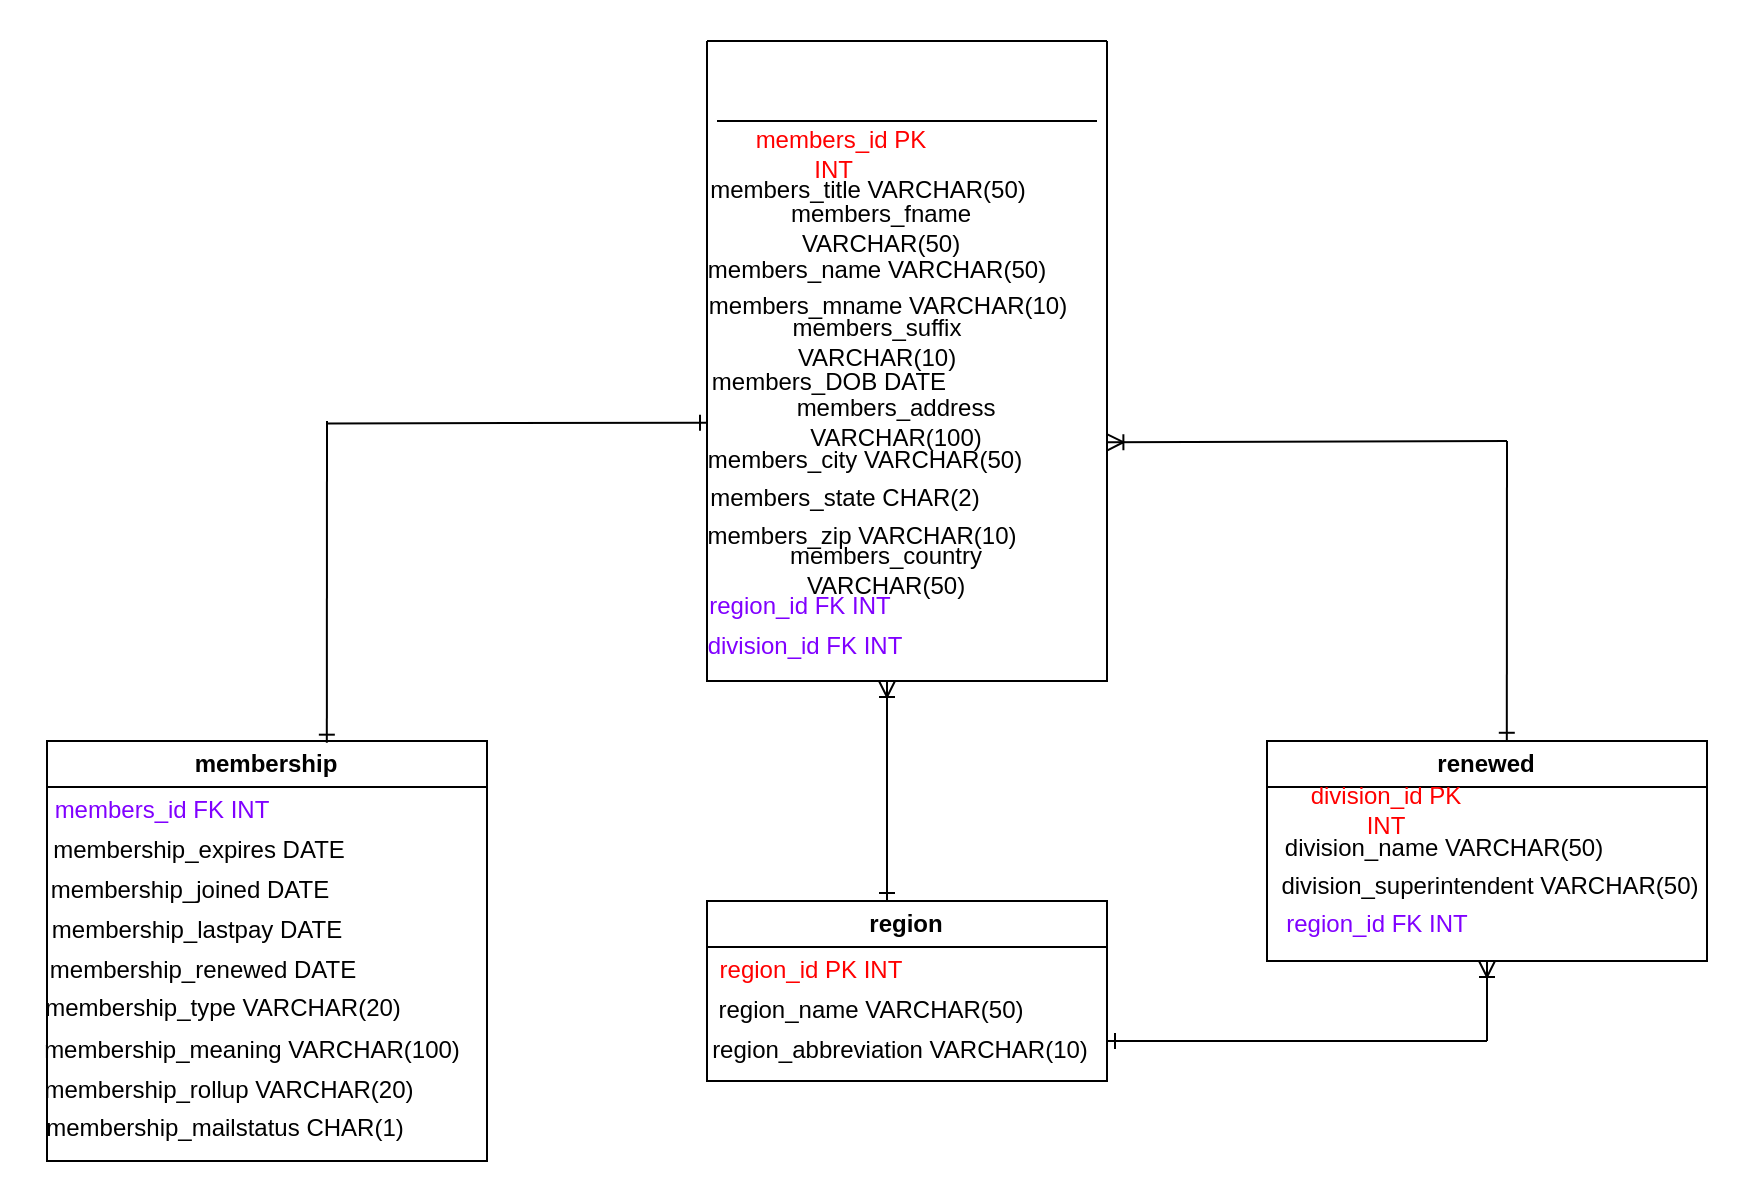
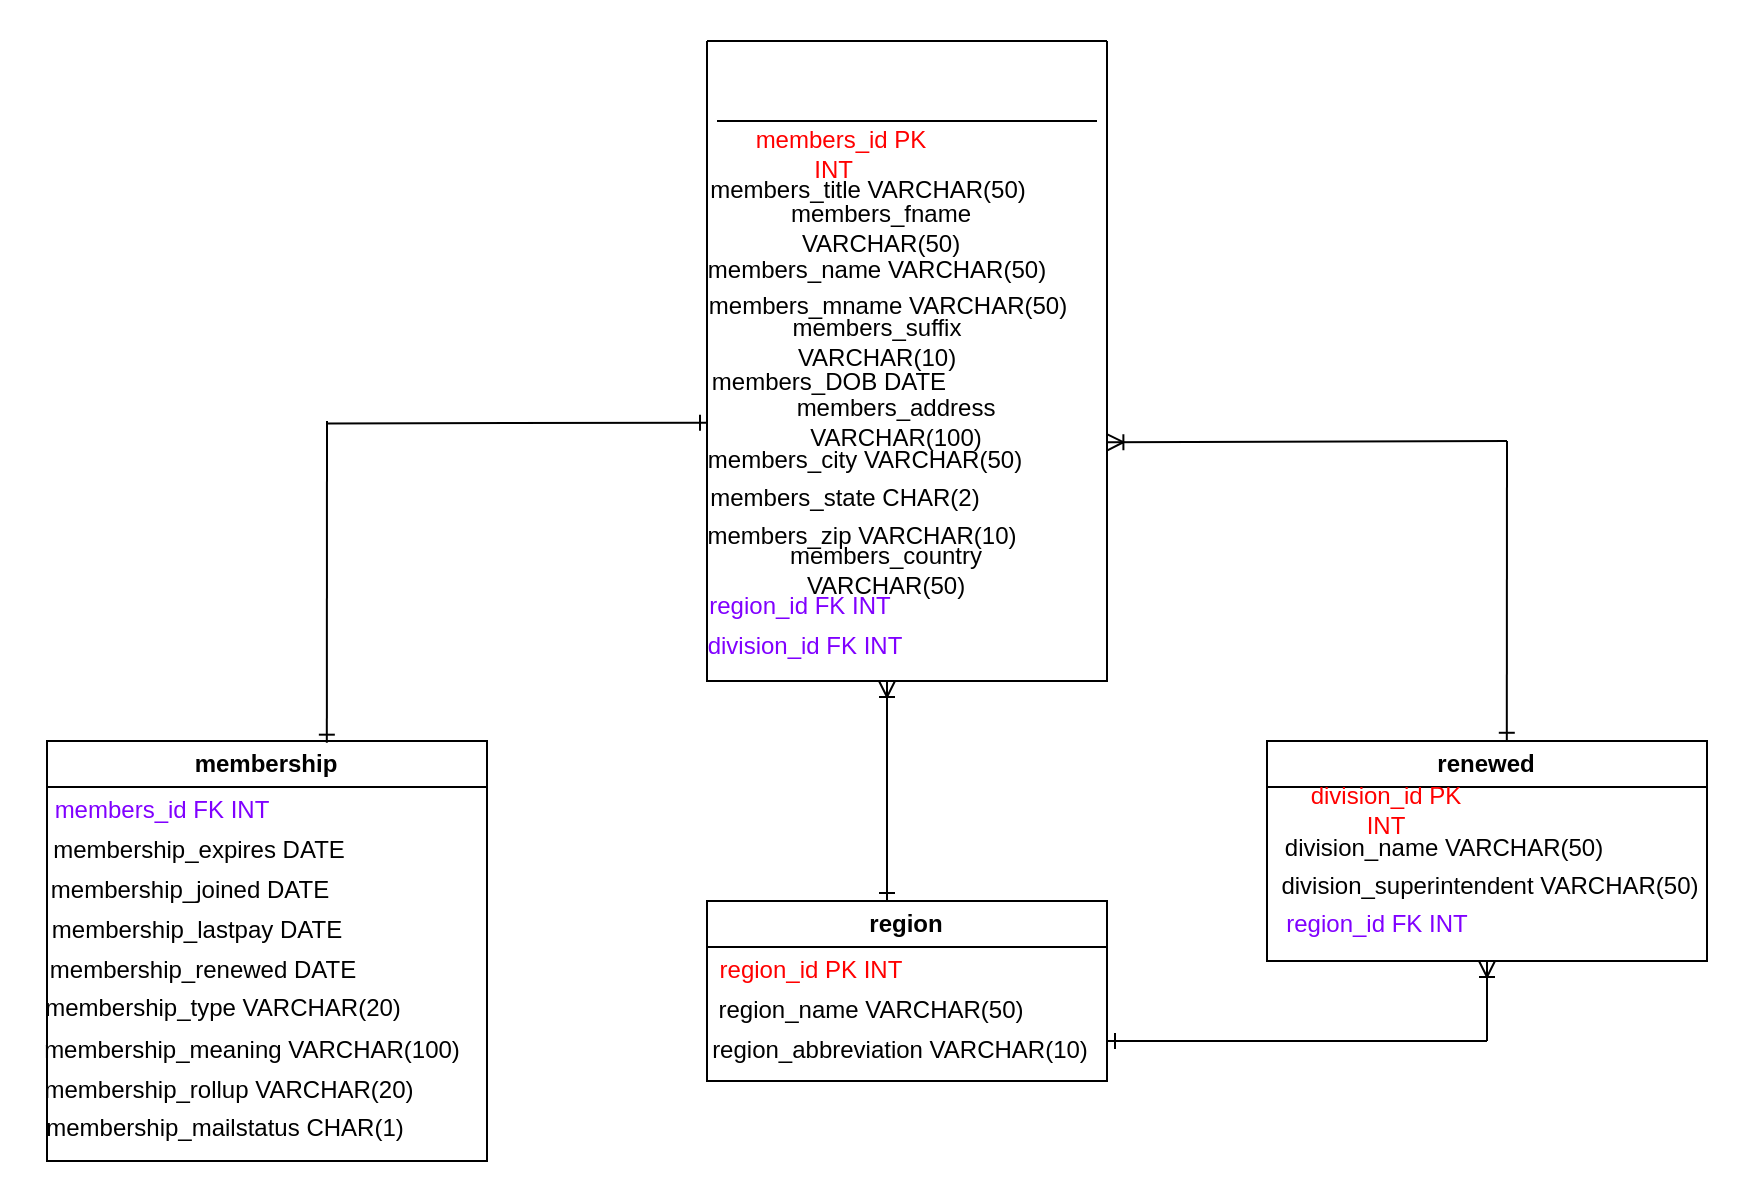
(889, 291) -> (889, 291)
